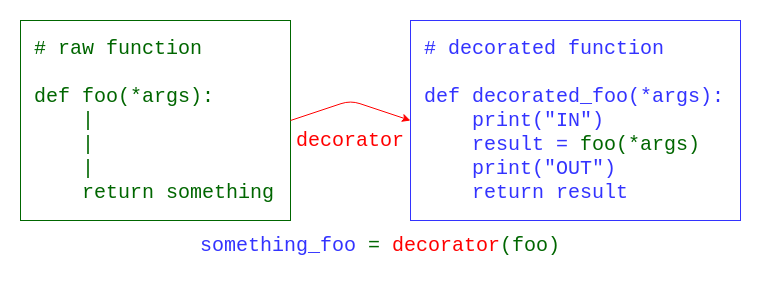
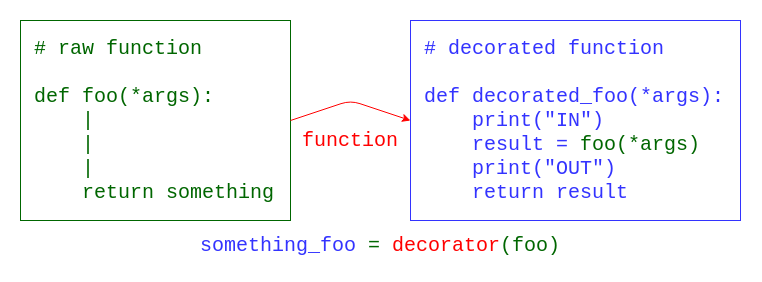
(351, 141) -> (351, 141)
